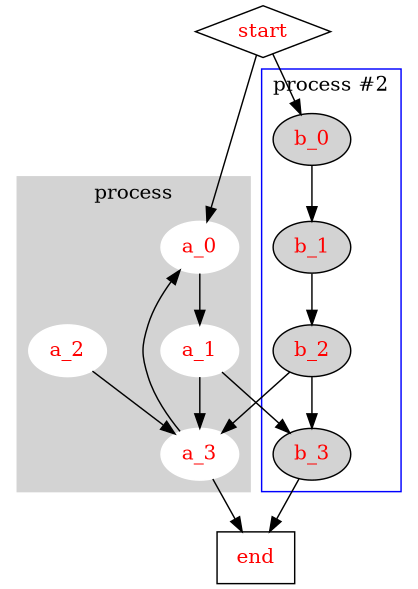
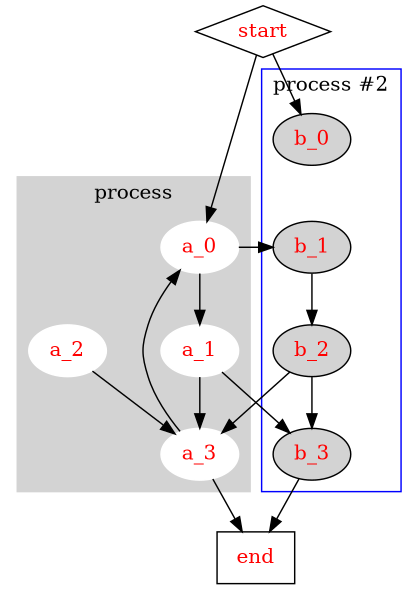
(312, 186) -> (249, 247)
